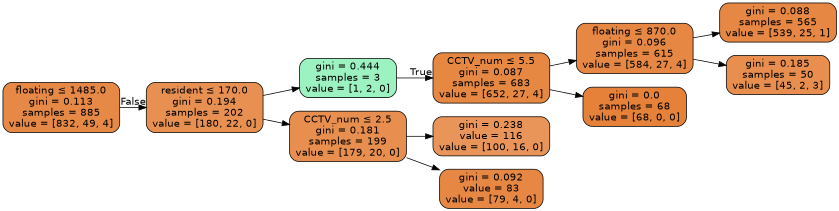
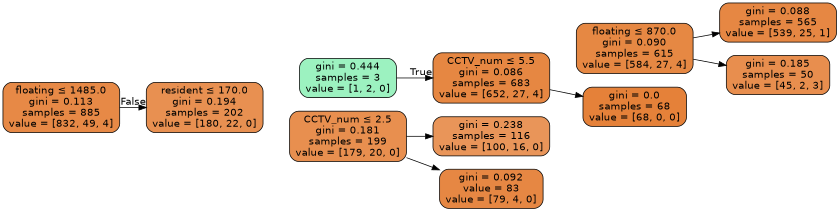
(635, 42) -> (635, 42)
(559, 64) -> none
(491, 72) -> (491, 72)
(278, 92) -> none
(273, 121) -> none
(491, 136) -> (491, 136)
